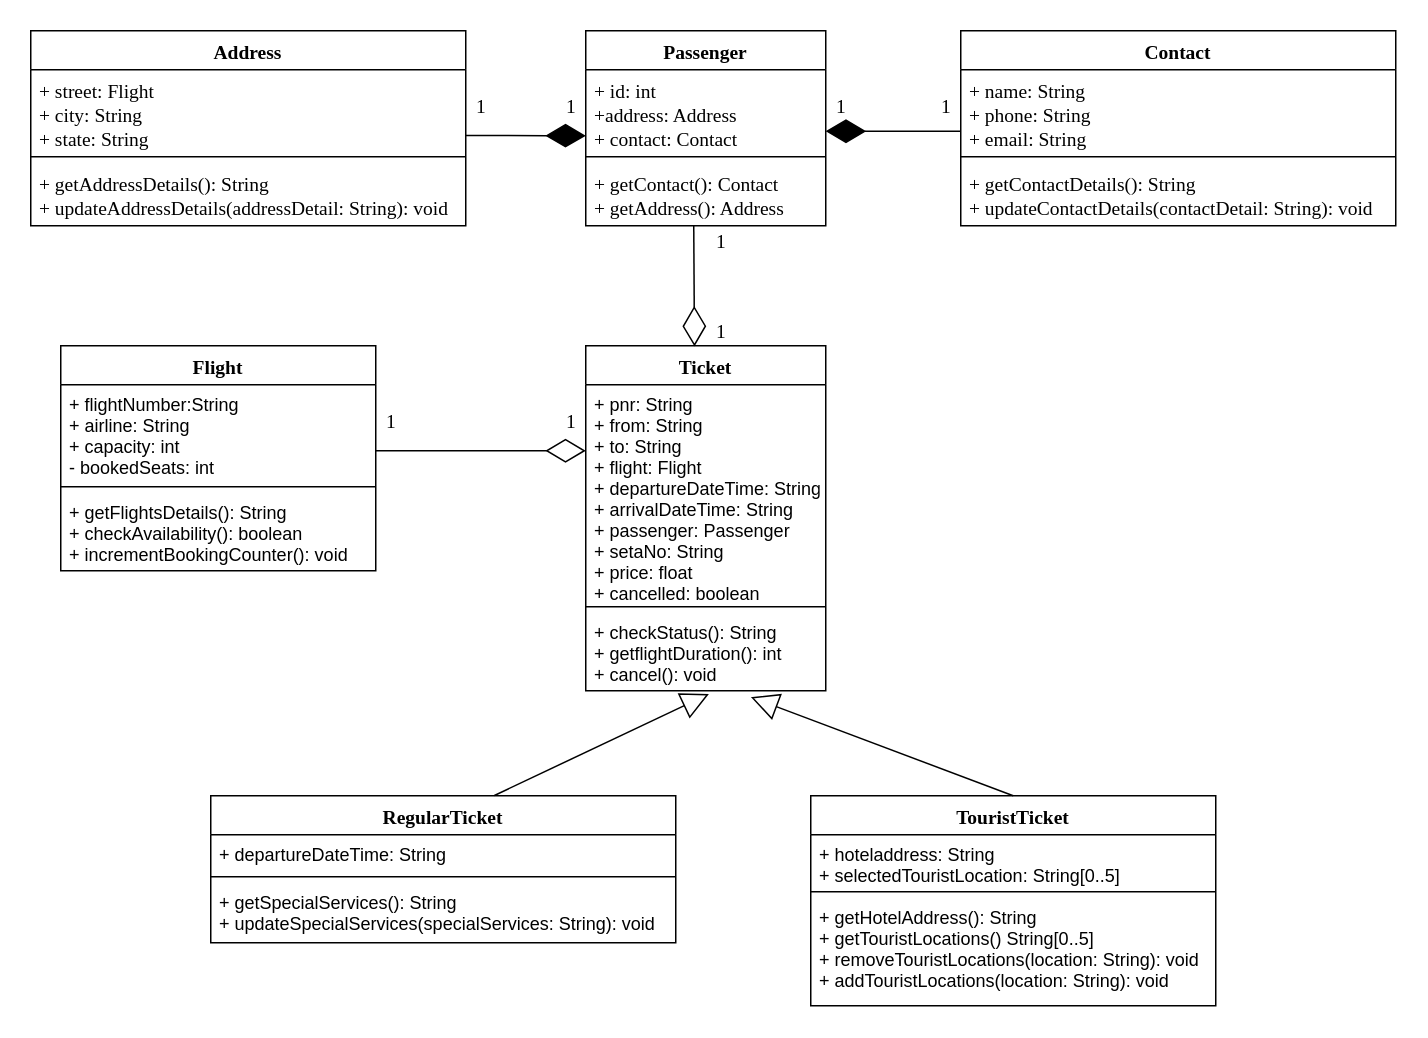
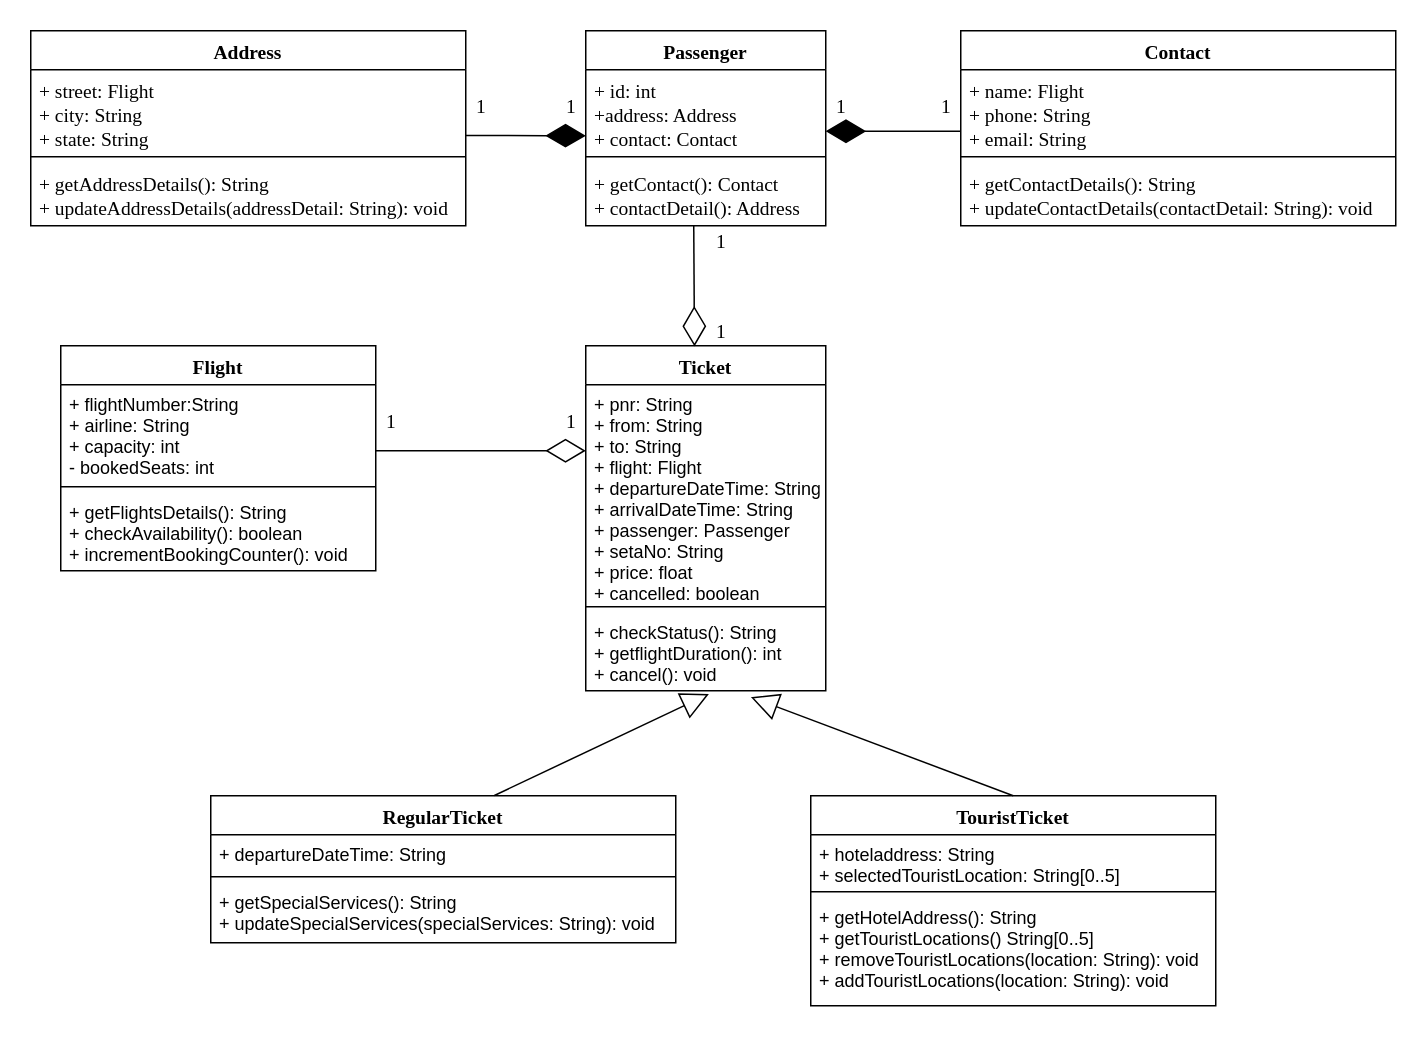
(1035, 91) -> (1033, 91)
(712, 184) -> (712, 184)
